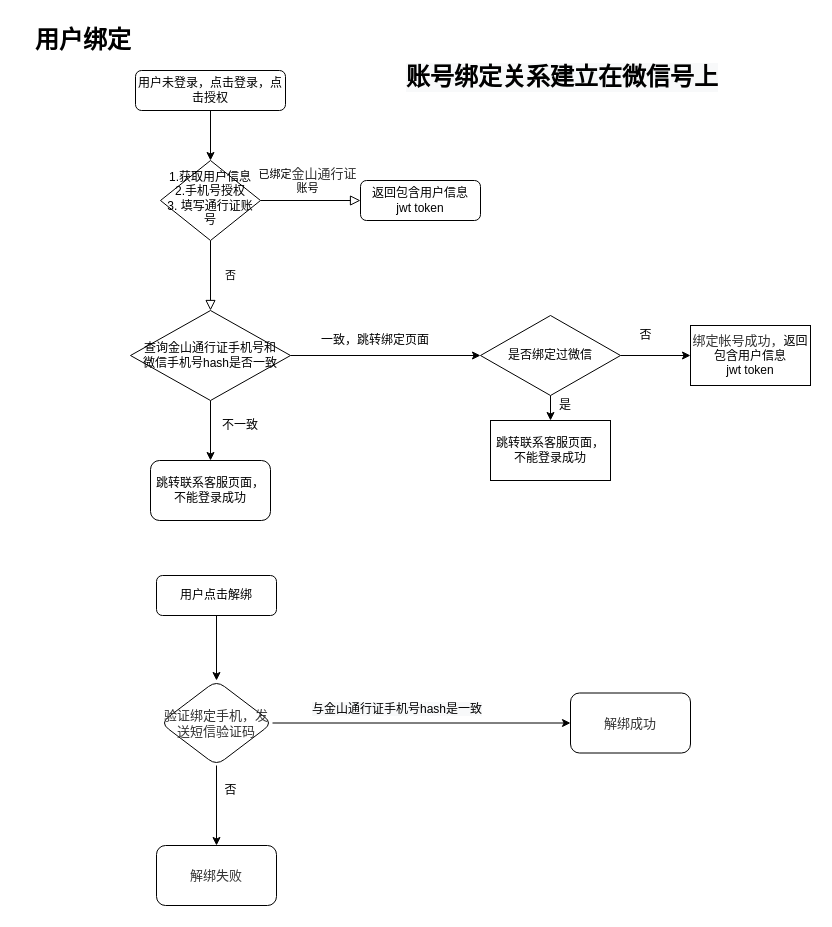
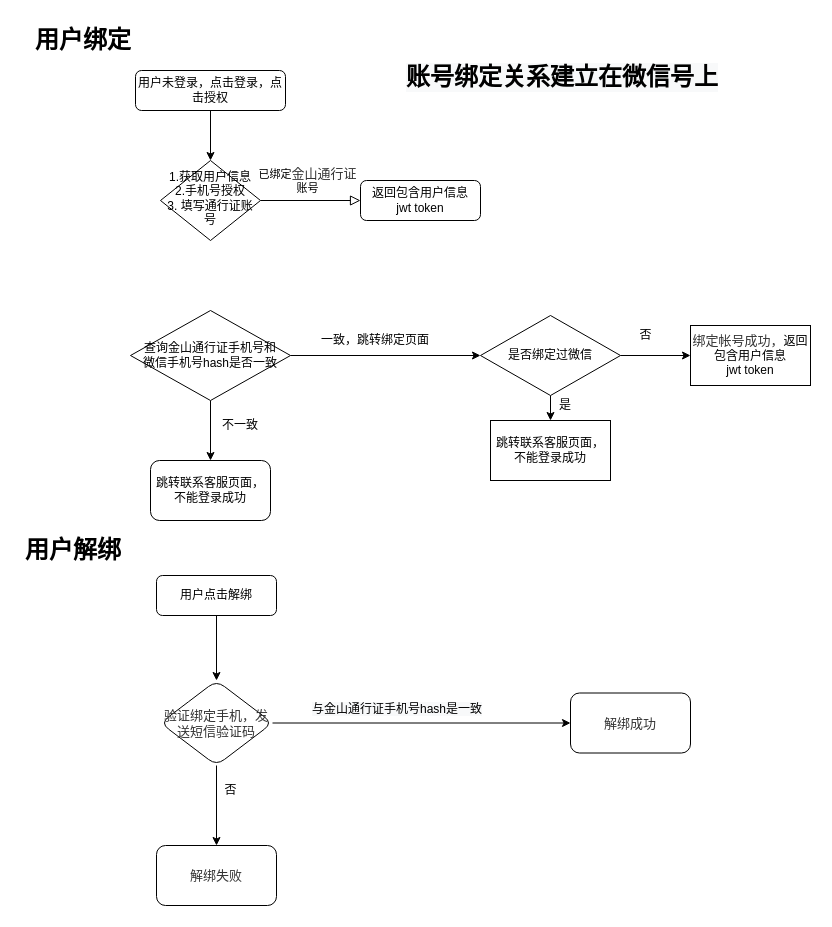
(211, 270) -> none
none -> (116, 551)
